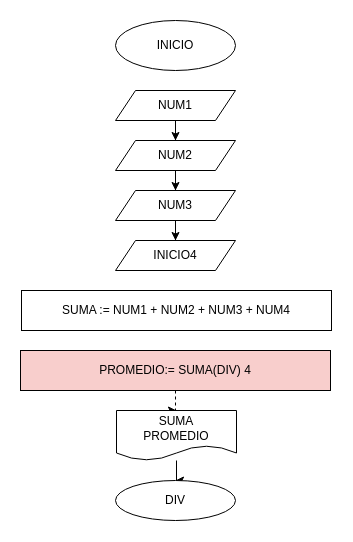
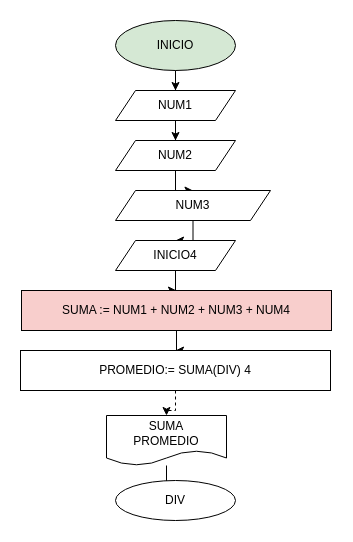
(176, 46) -> (176, 46)
none -> (176, 85)
(176, 206) -> (193, 206)
none -> (176, 283)
(177, 311) -> (177, 311)
none -> (177, 343)
(176, 371) -> (176, 371)
(177, 436) -> (167, 441)
